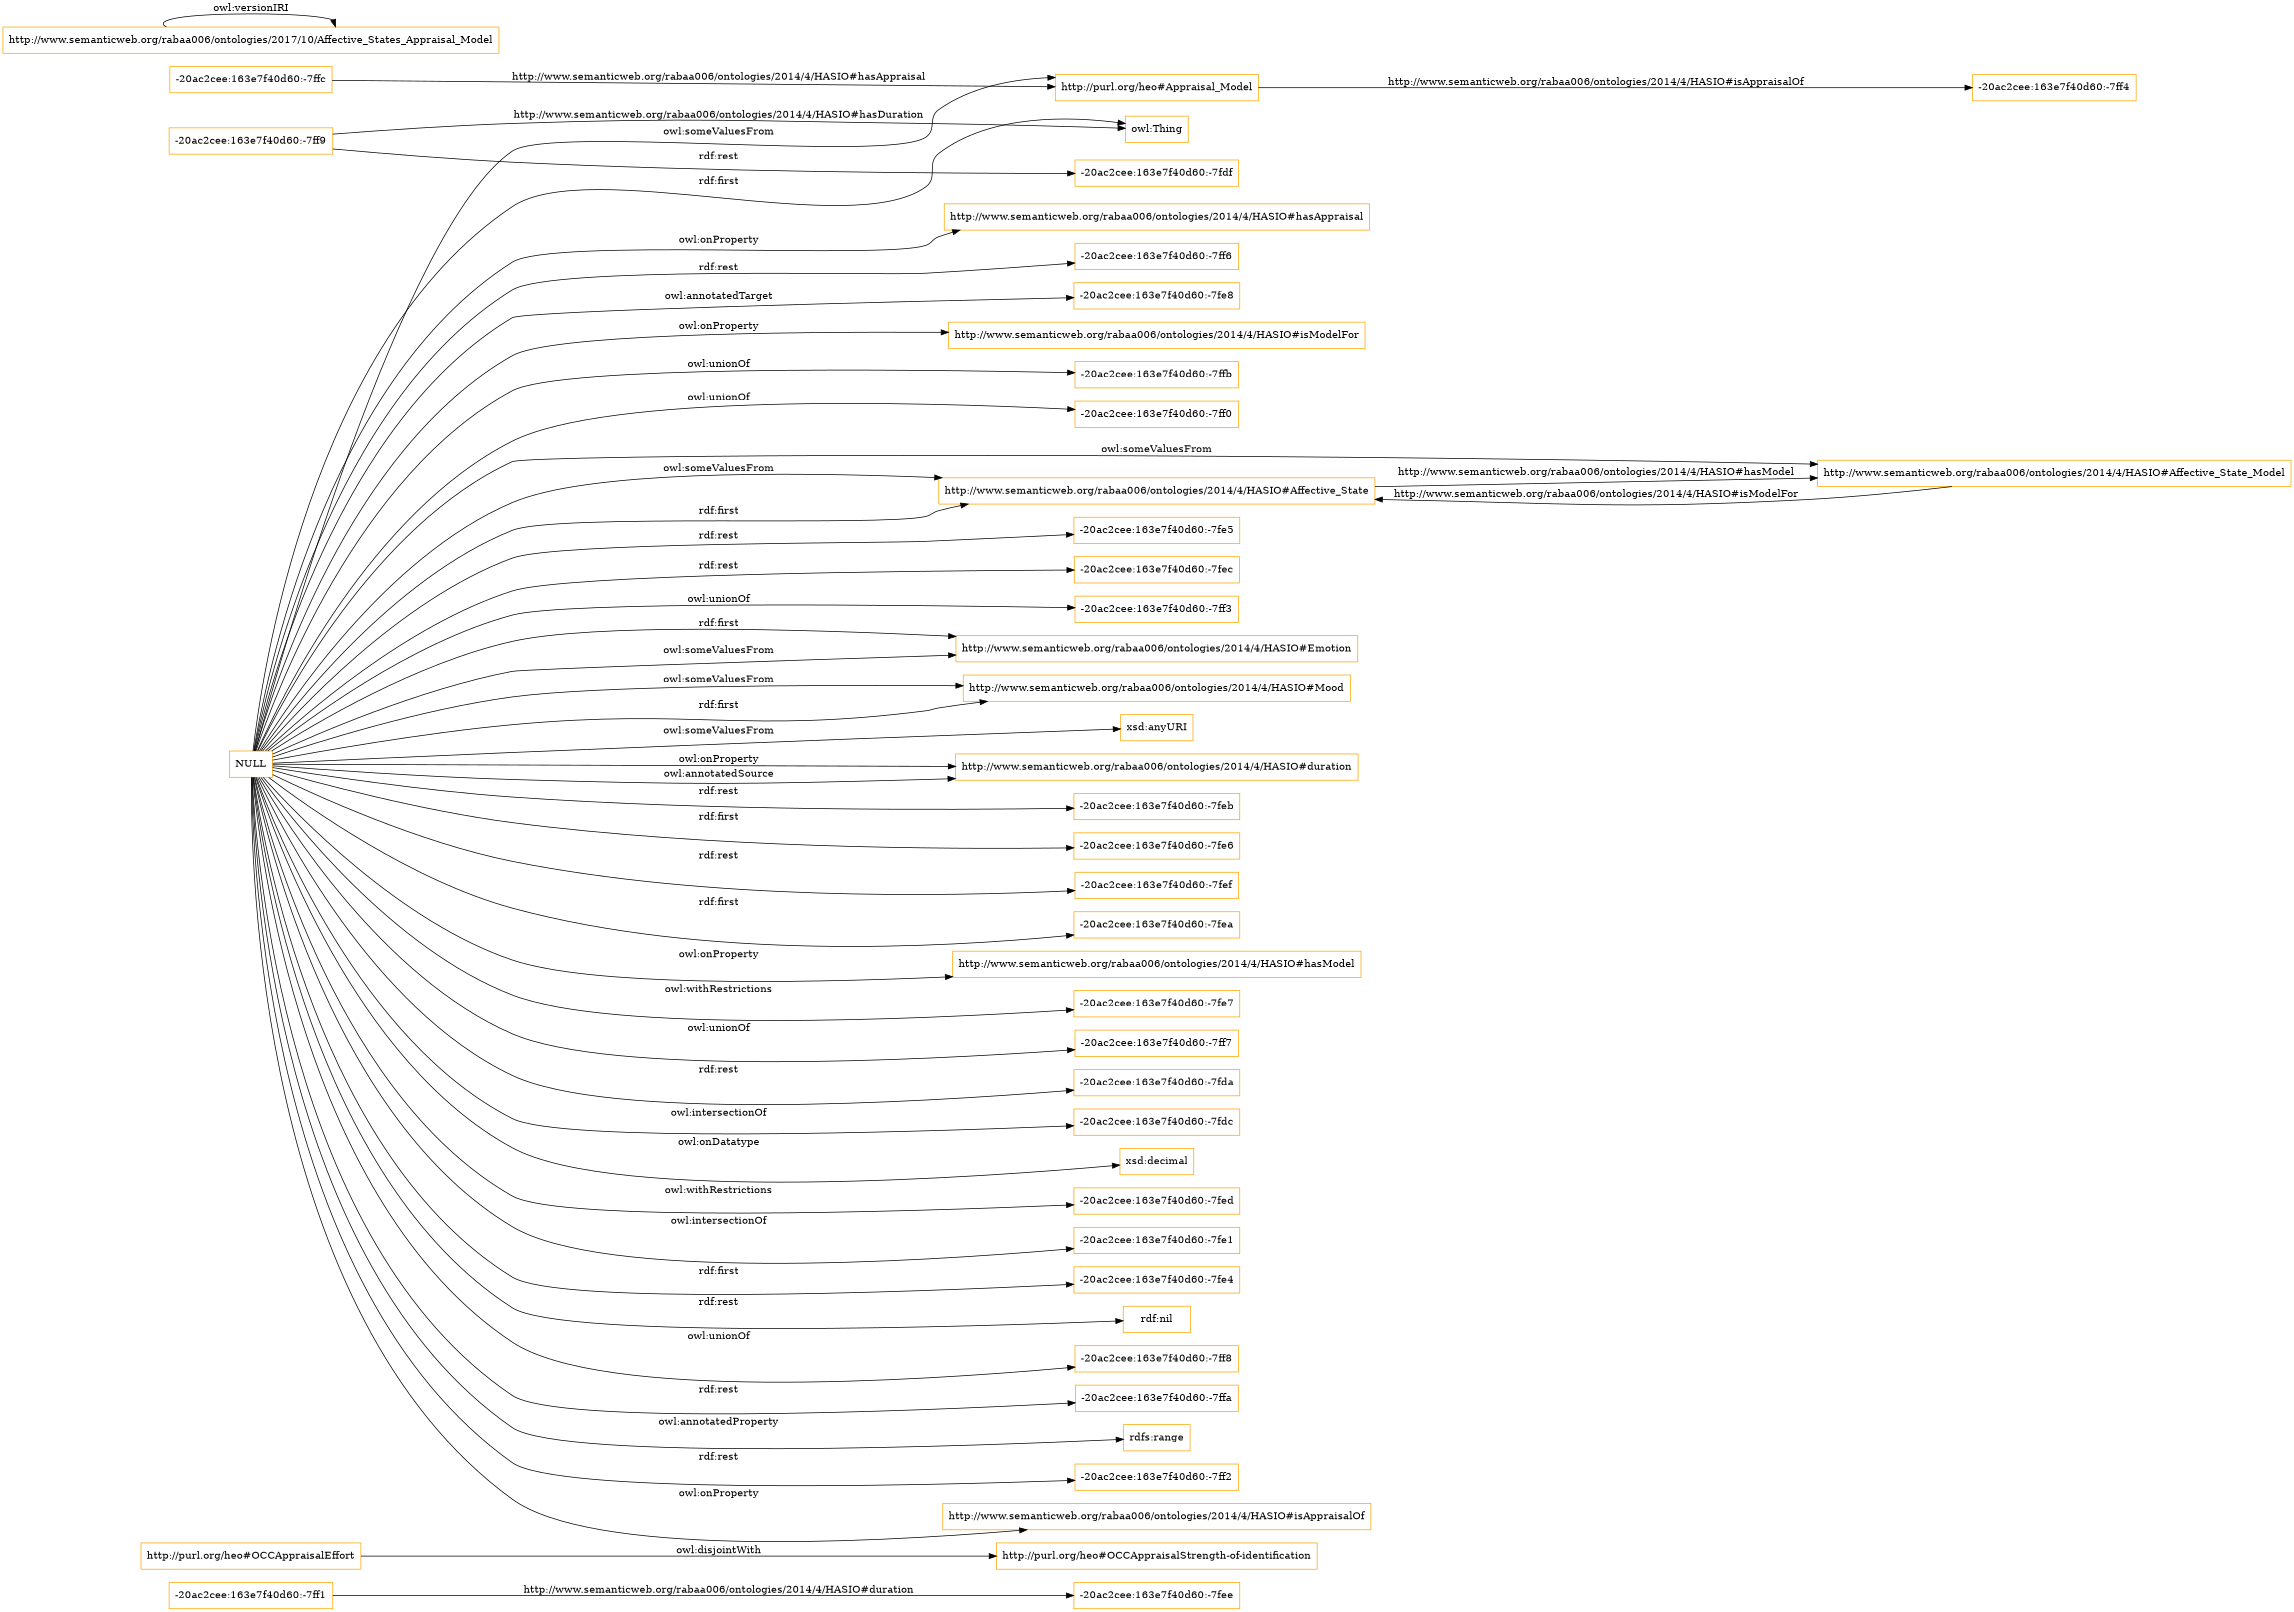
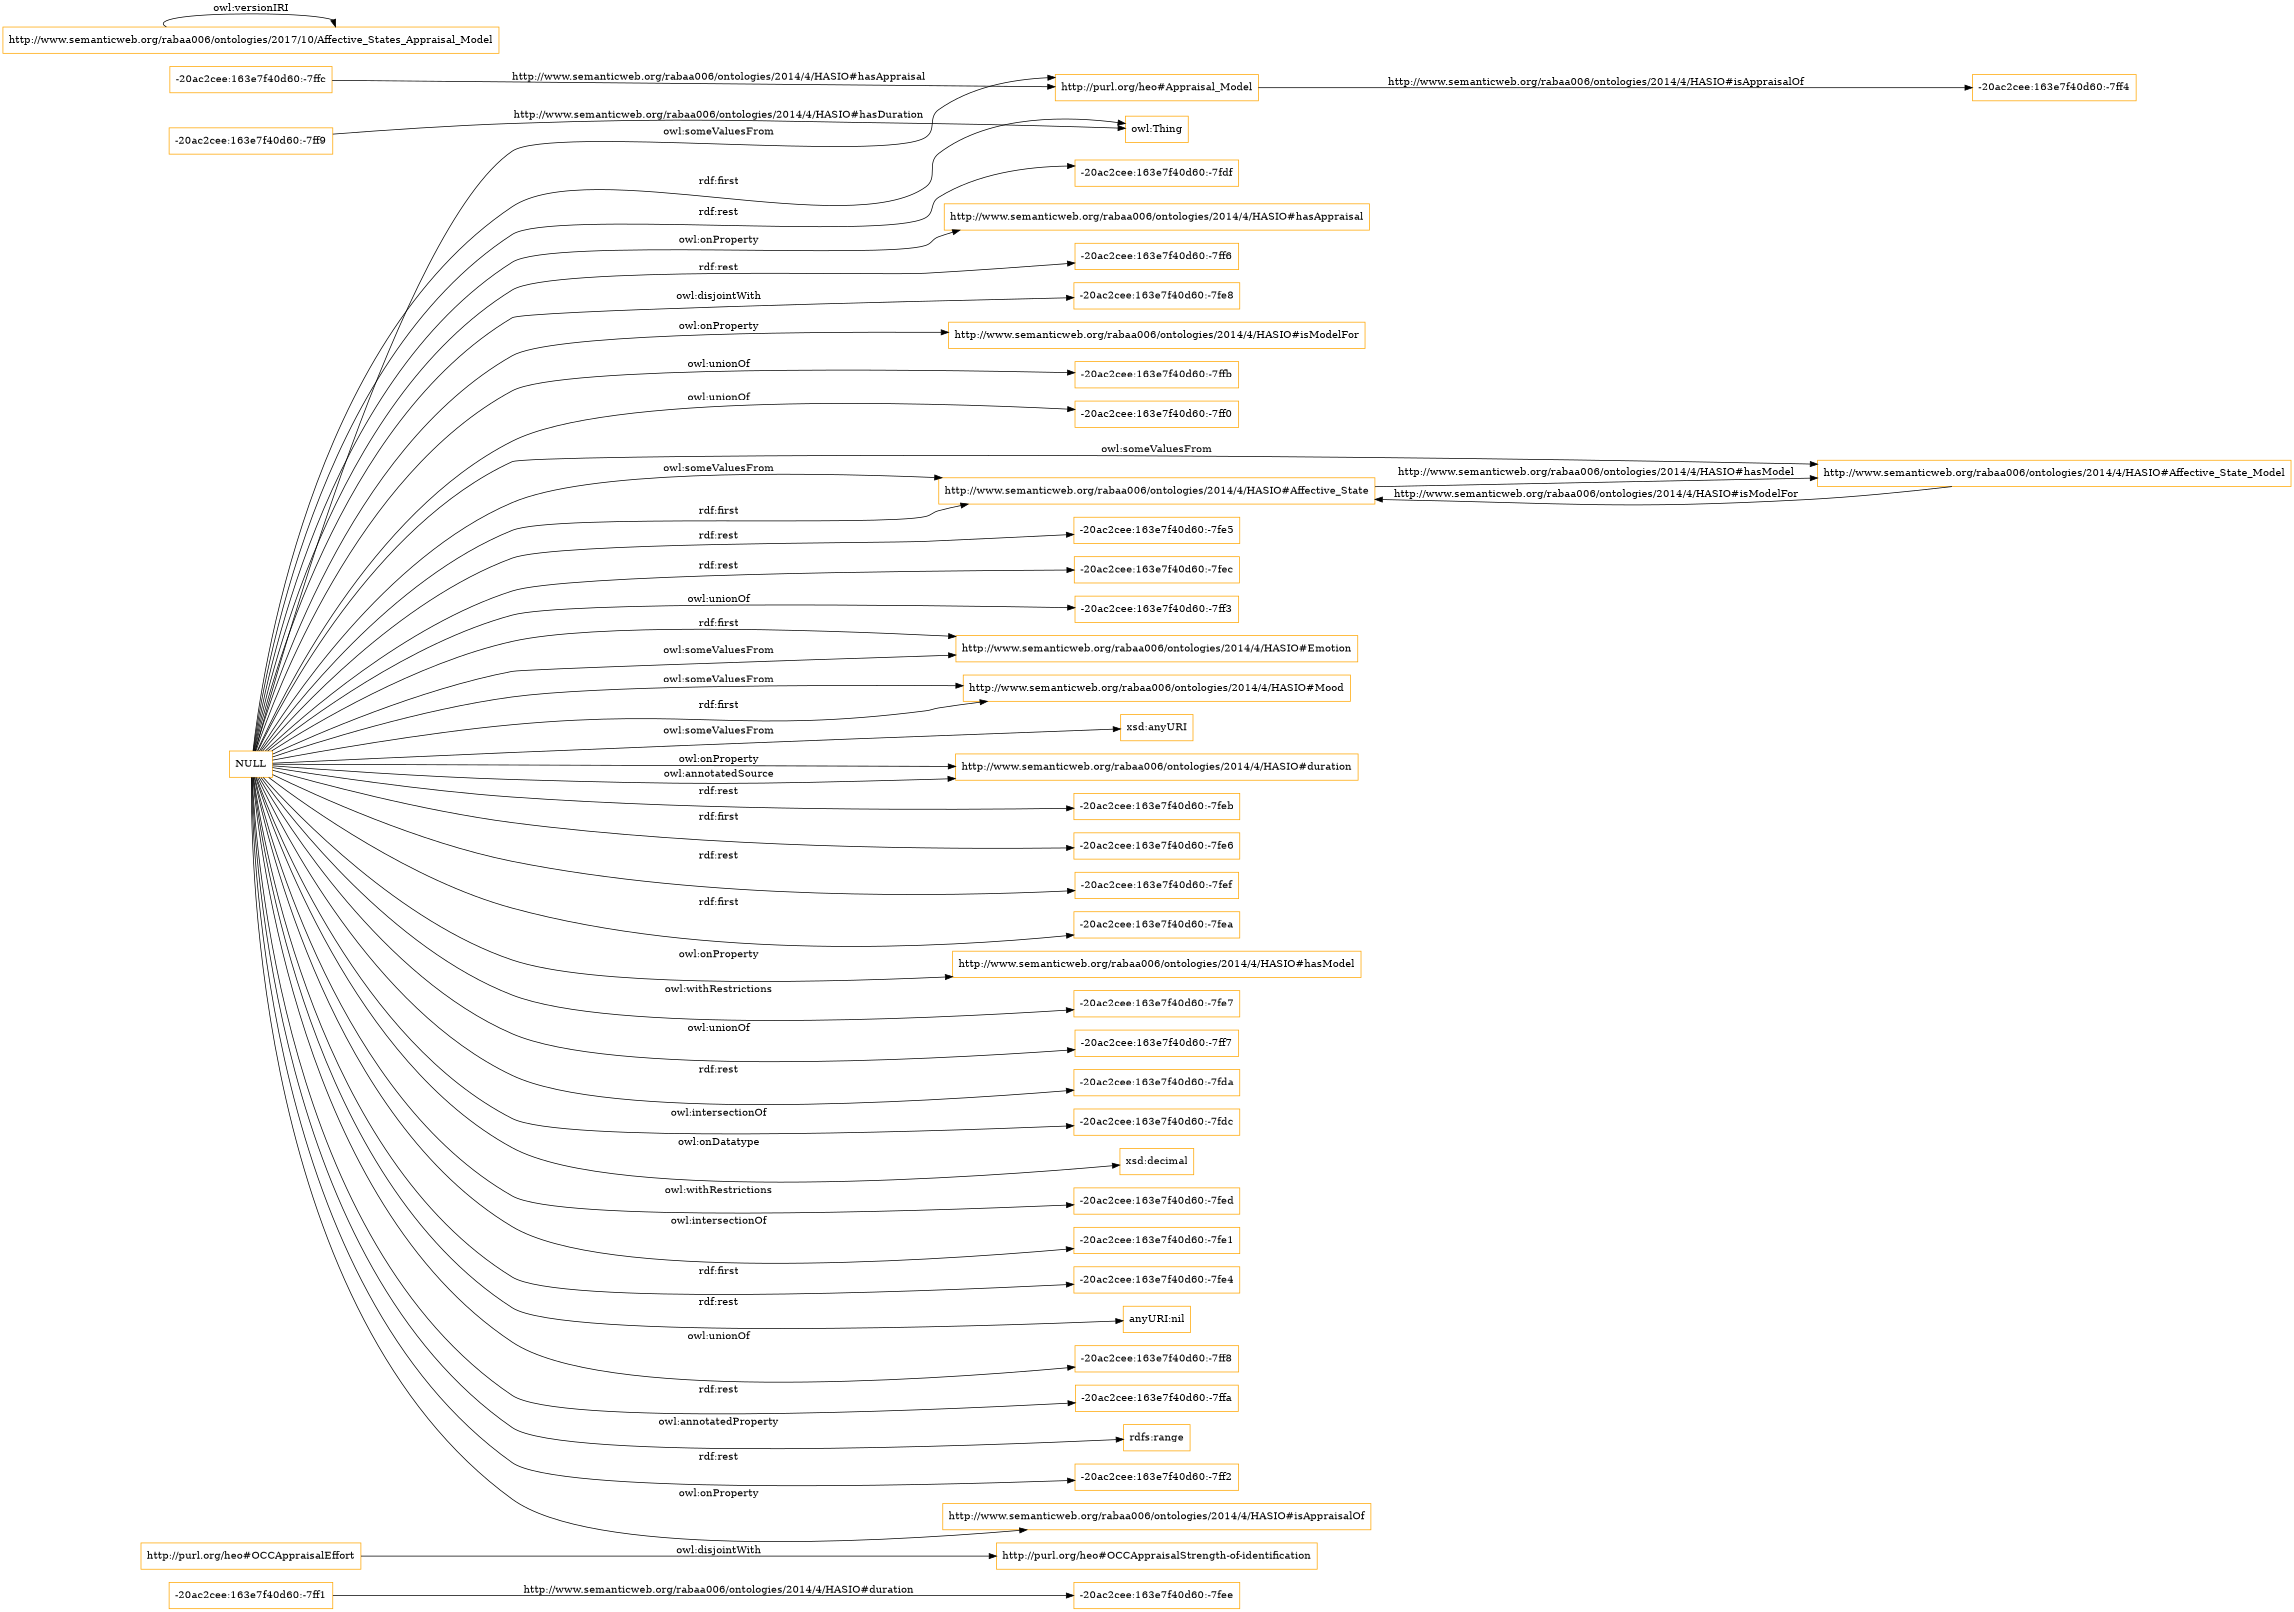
(700, 169) -> (505, 241)
(719, 296) -> (719, 296)
(1157, 1319) -> (1157, 1319)
